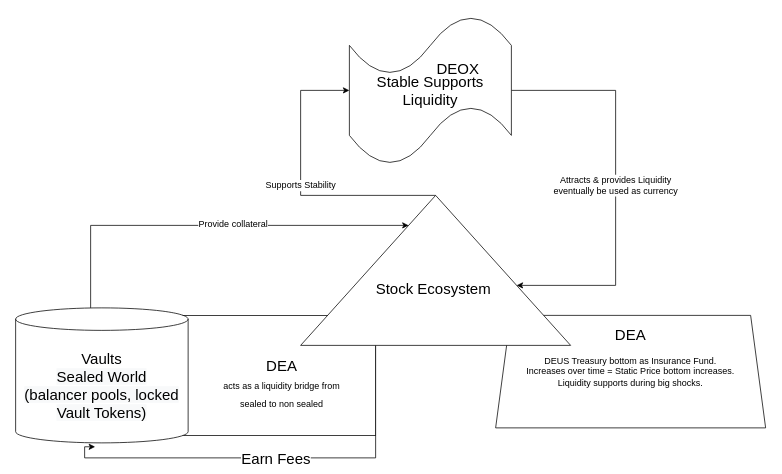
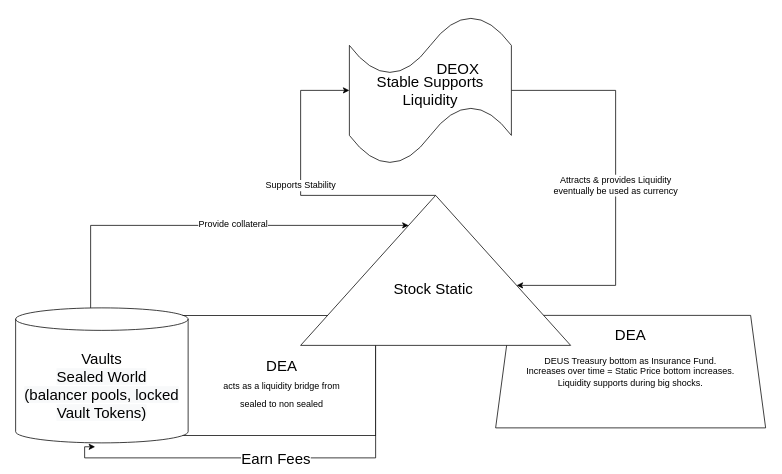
(435, 270) -> (435, 270)
